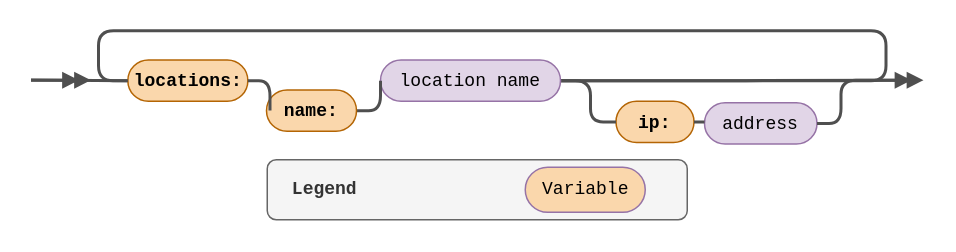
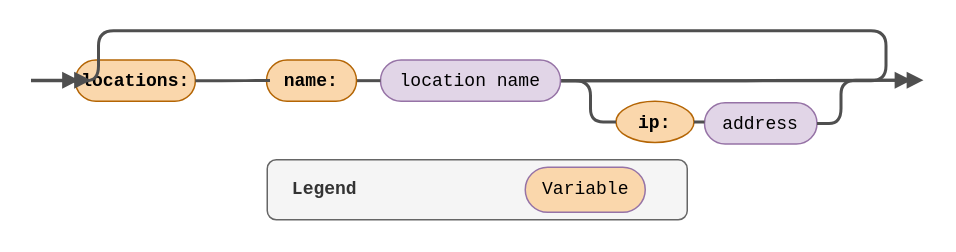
(188, 81) -> (135, 81)
(311, 111) -> (311, 81)
(655, 122) -> (655, 122)
